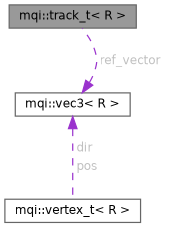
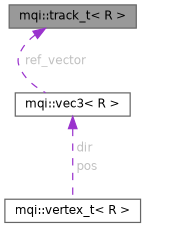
(96, 54) -> (19, 66)
